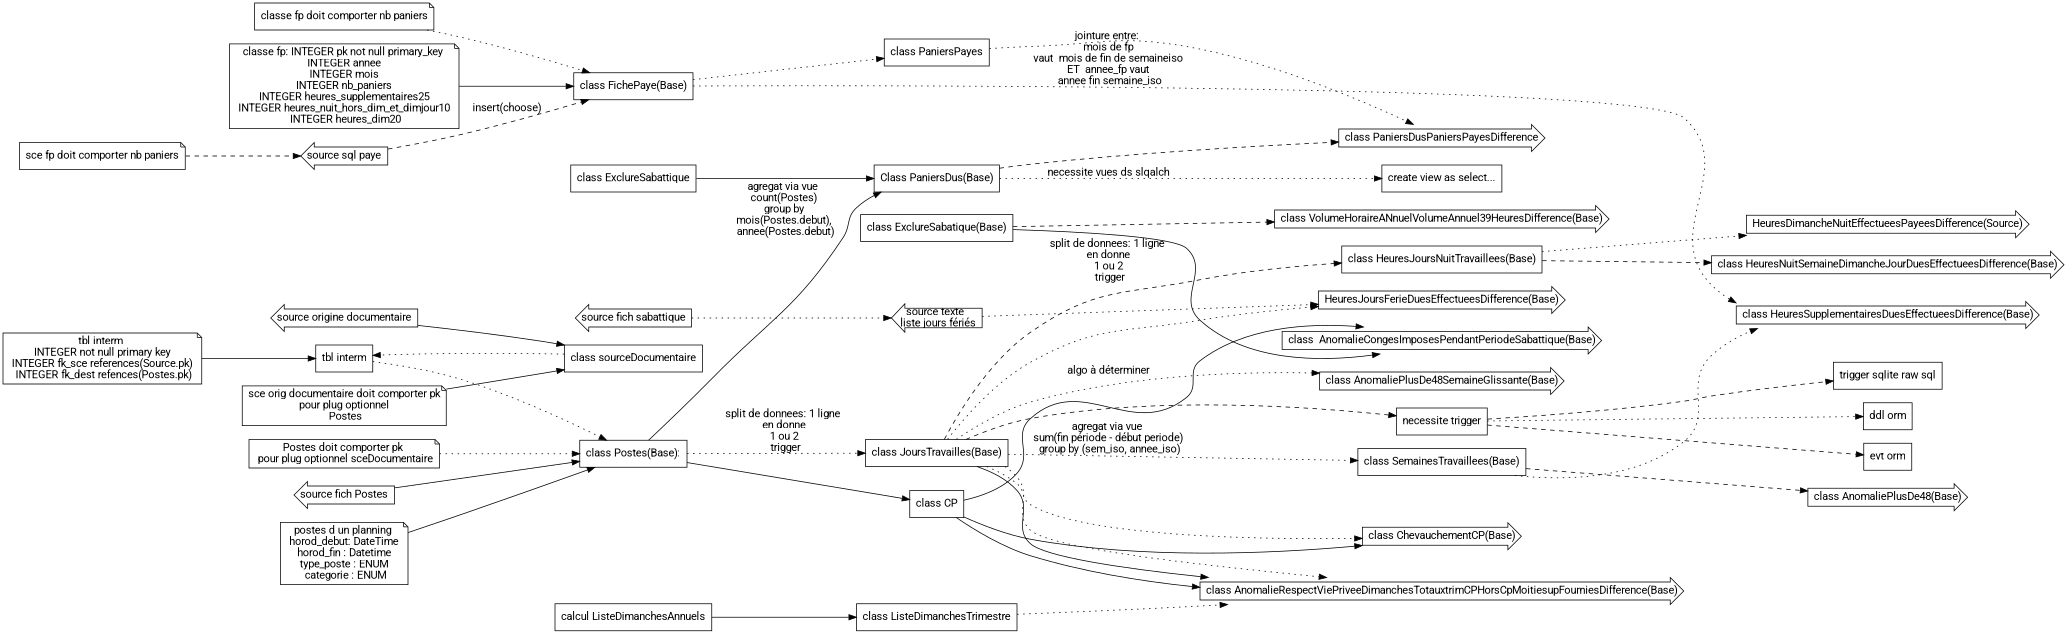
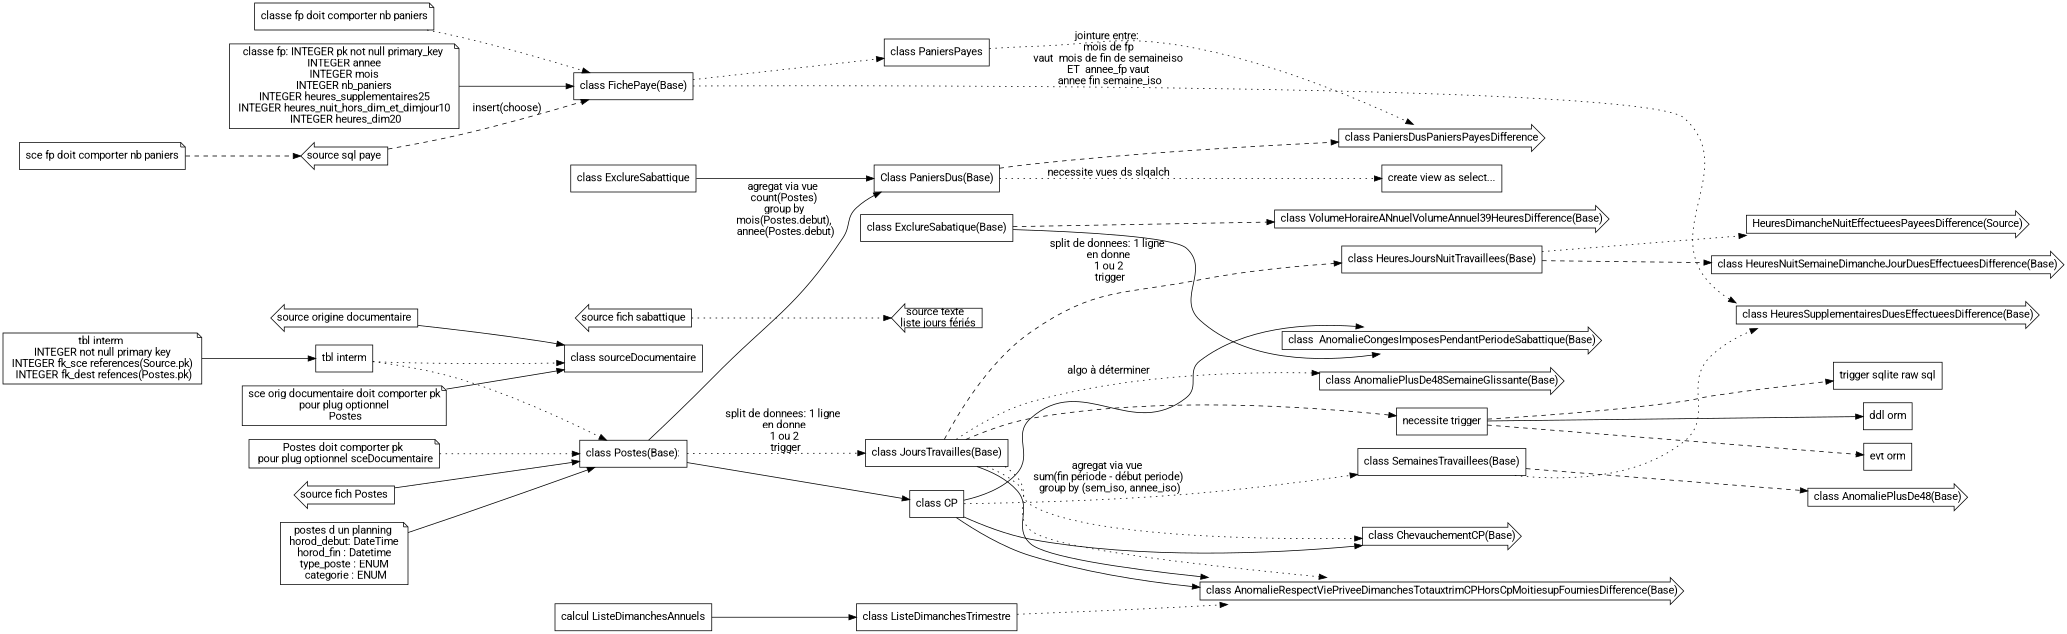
(1442, 300) -> none
(472, 353) -> (465, 363)
(1671, 419) -> (1671, 419)
(1179, 457) -> (1157, 496)
